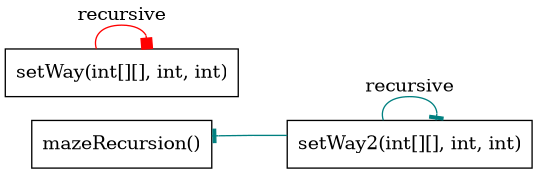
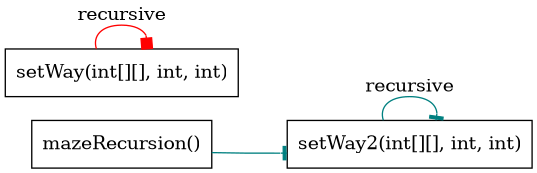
(253, 135) -> (246, 153)
